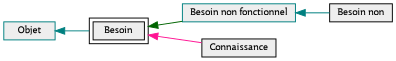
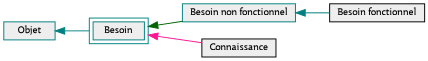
(361, 13) -> (377, 13)
(119, 31) -> (119, 31)
